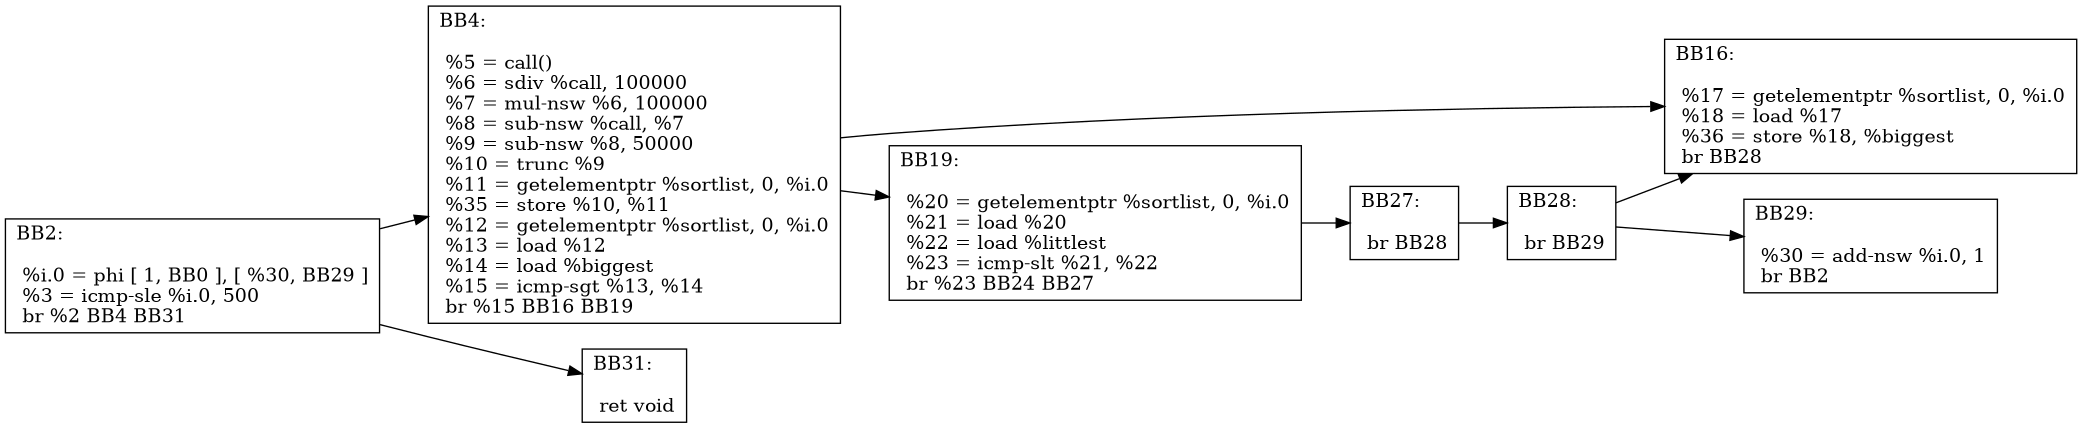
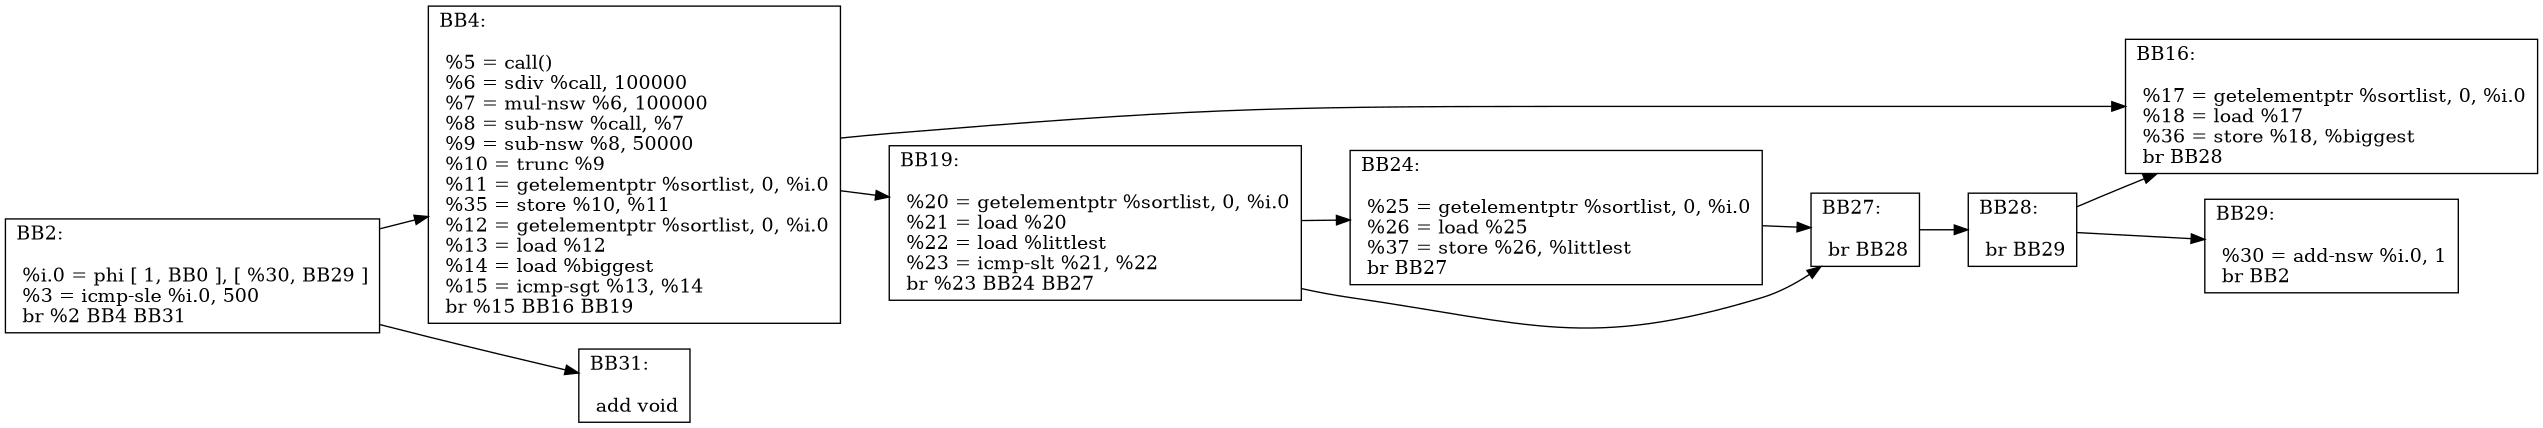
none -> (1556, 218)
(634, 406) -> (634, 406)
